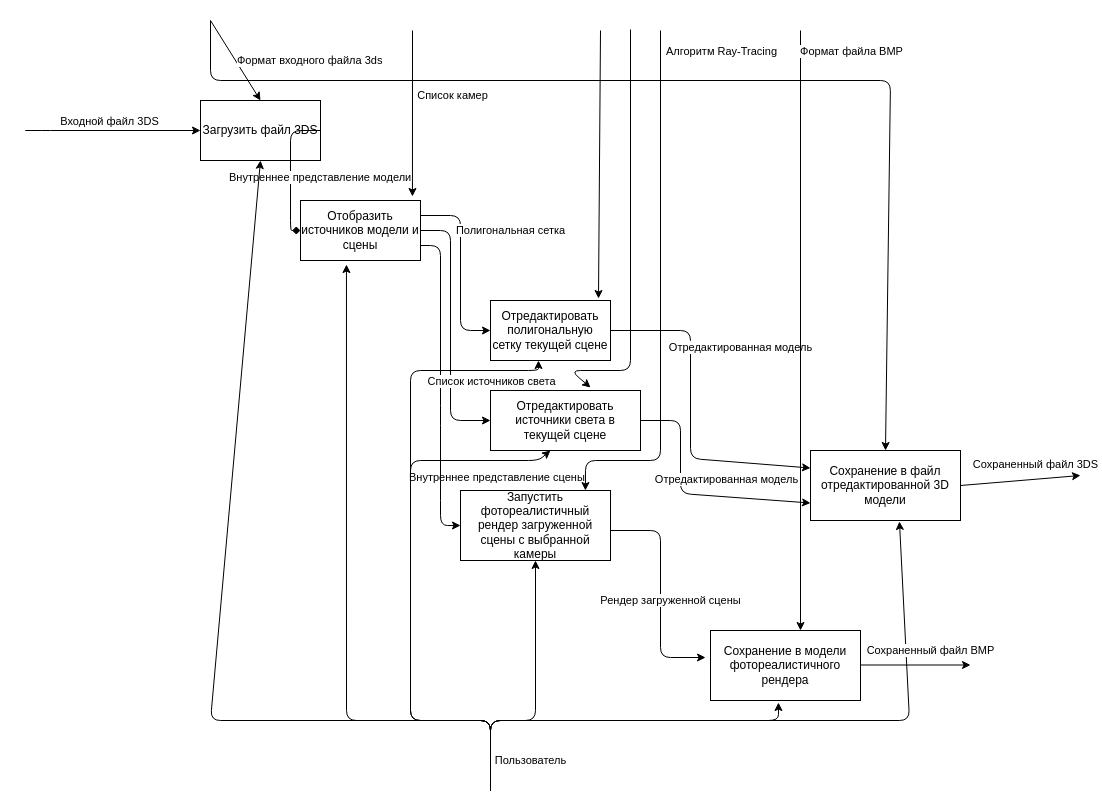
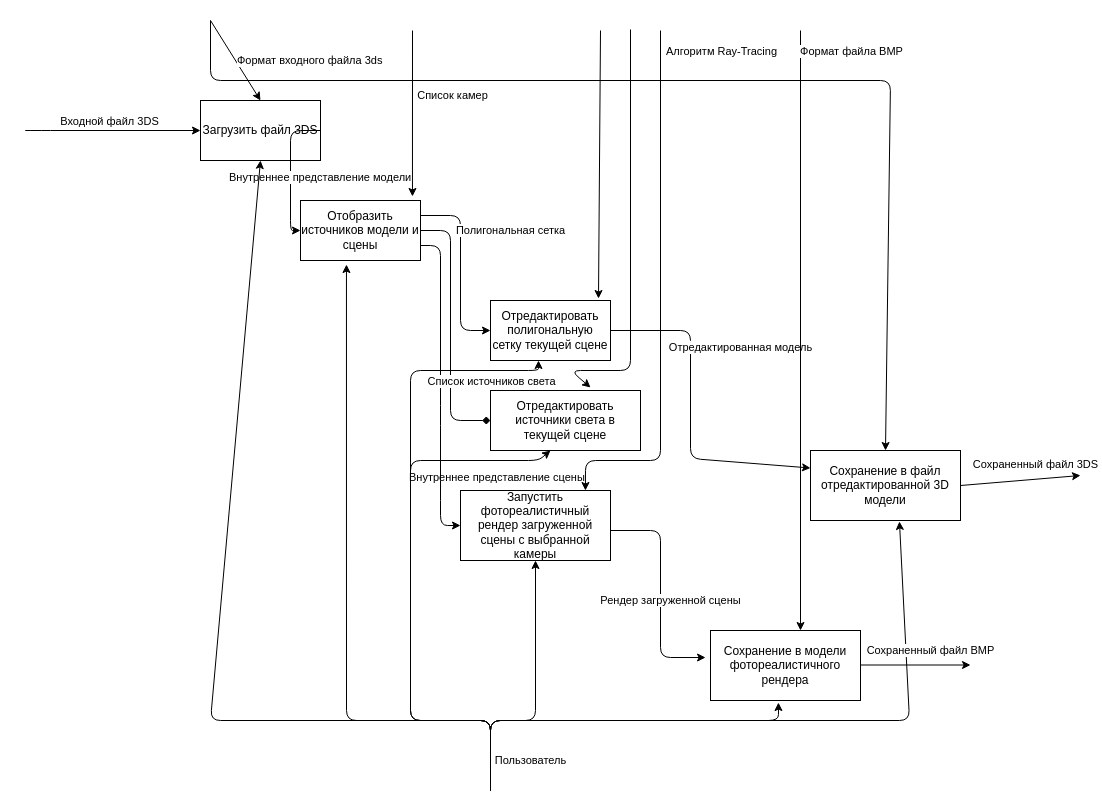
(291, 230) -> (291, 230)
(482, 421) -> (482, 421)
(696, 495) -> none
